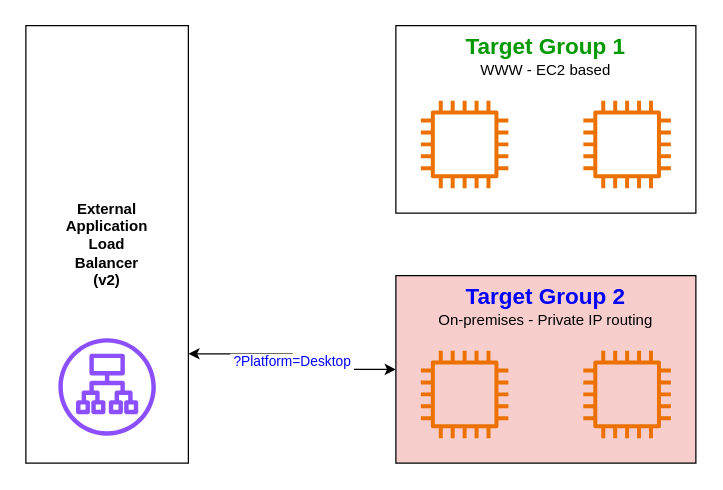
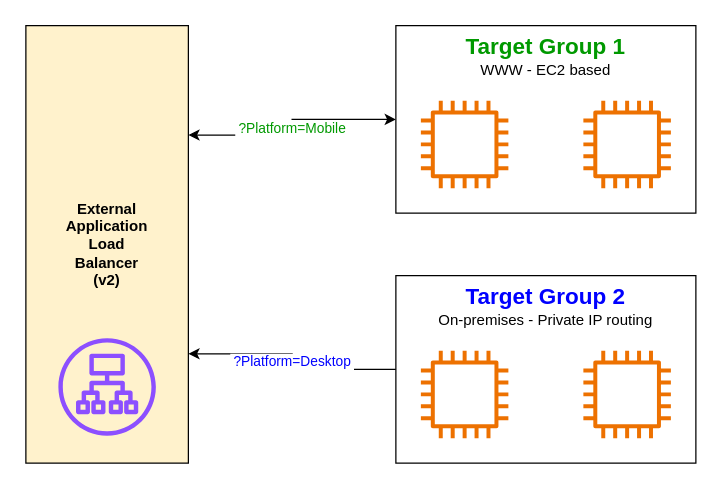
none -> (332, 119)
(107, 244) -> (107, 244)
(386, 369) -> (389, 369)
(546, 369) -> (546, 369)
